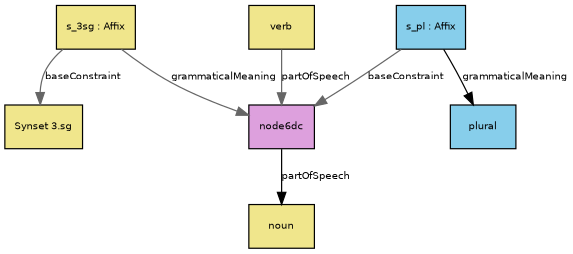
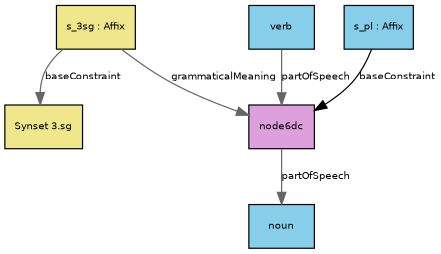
(282, 27) -> (282, 27)
(363, 75) -> (353, 81)
(483, 127) -> none
(282, 171) -> (282, 171)
(282, 226) -> (282, 226)
